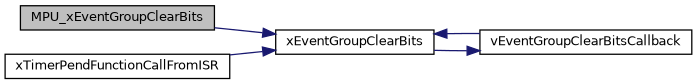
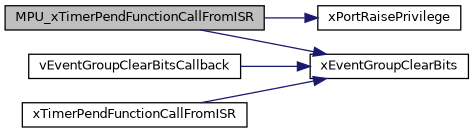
(117, 18) -> (135, 18)
none -> (389, 18)
(450, 51) -> none
